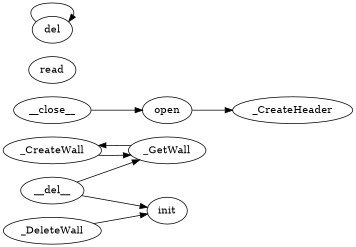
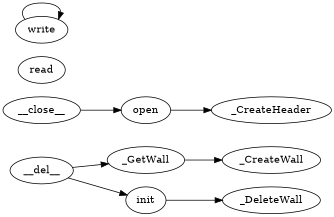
(52, 30) -> (42, 30)
(111, 155) -> none
(117, 219) -> (191, 200)
